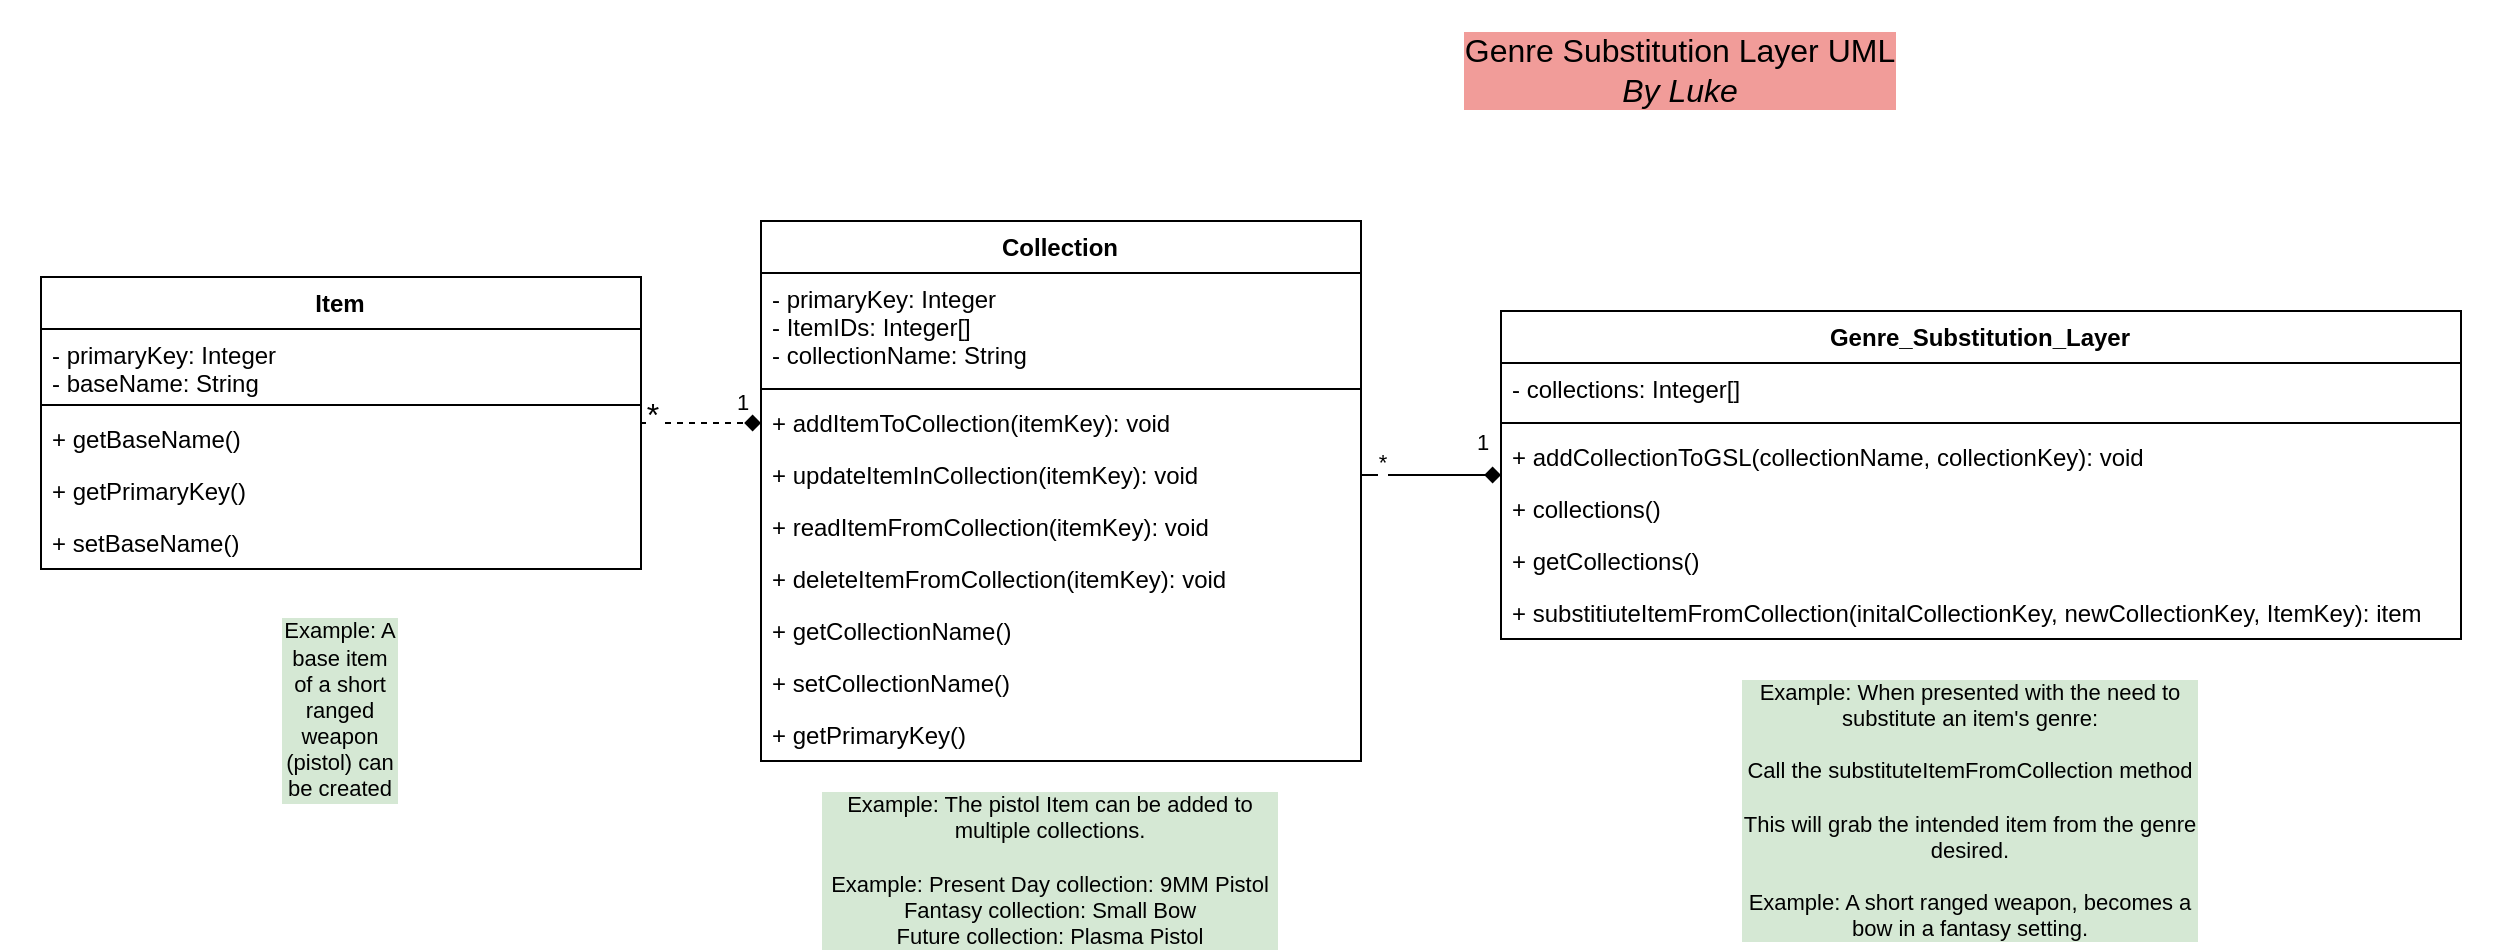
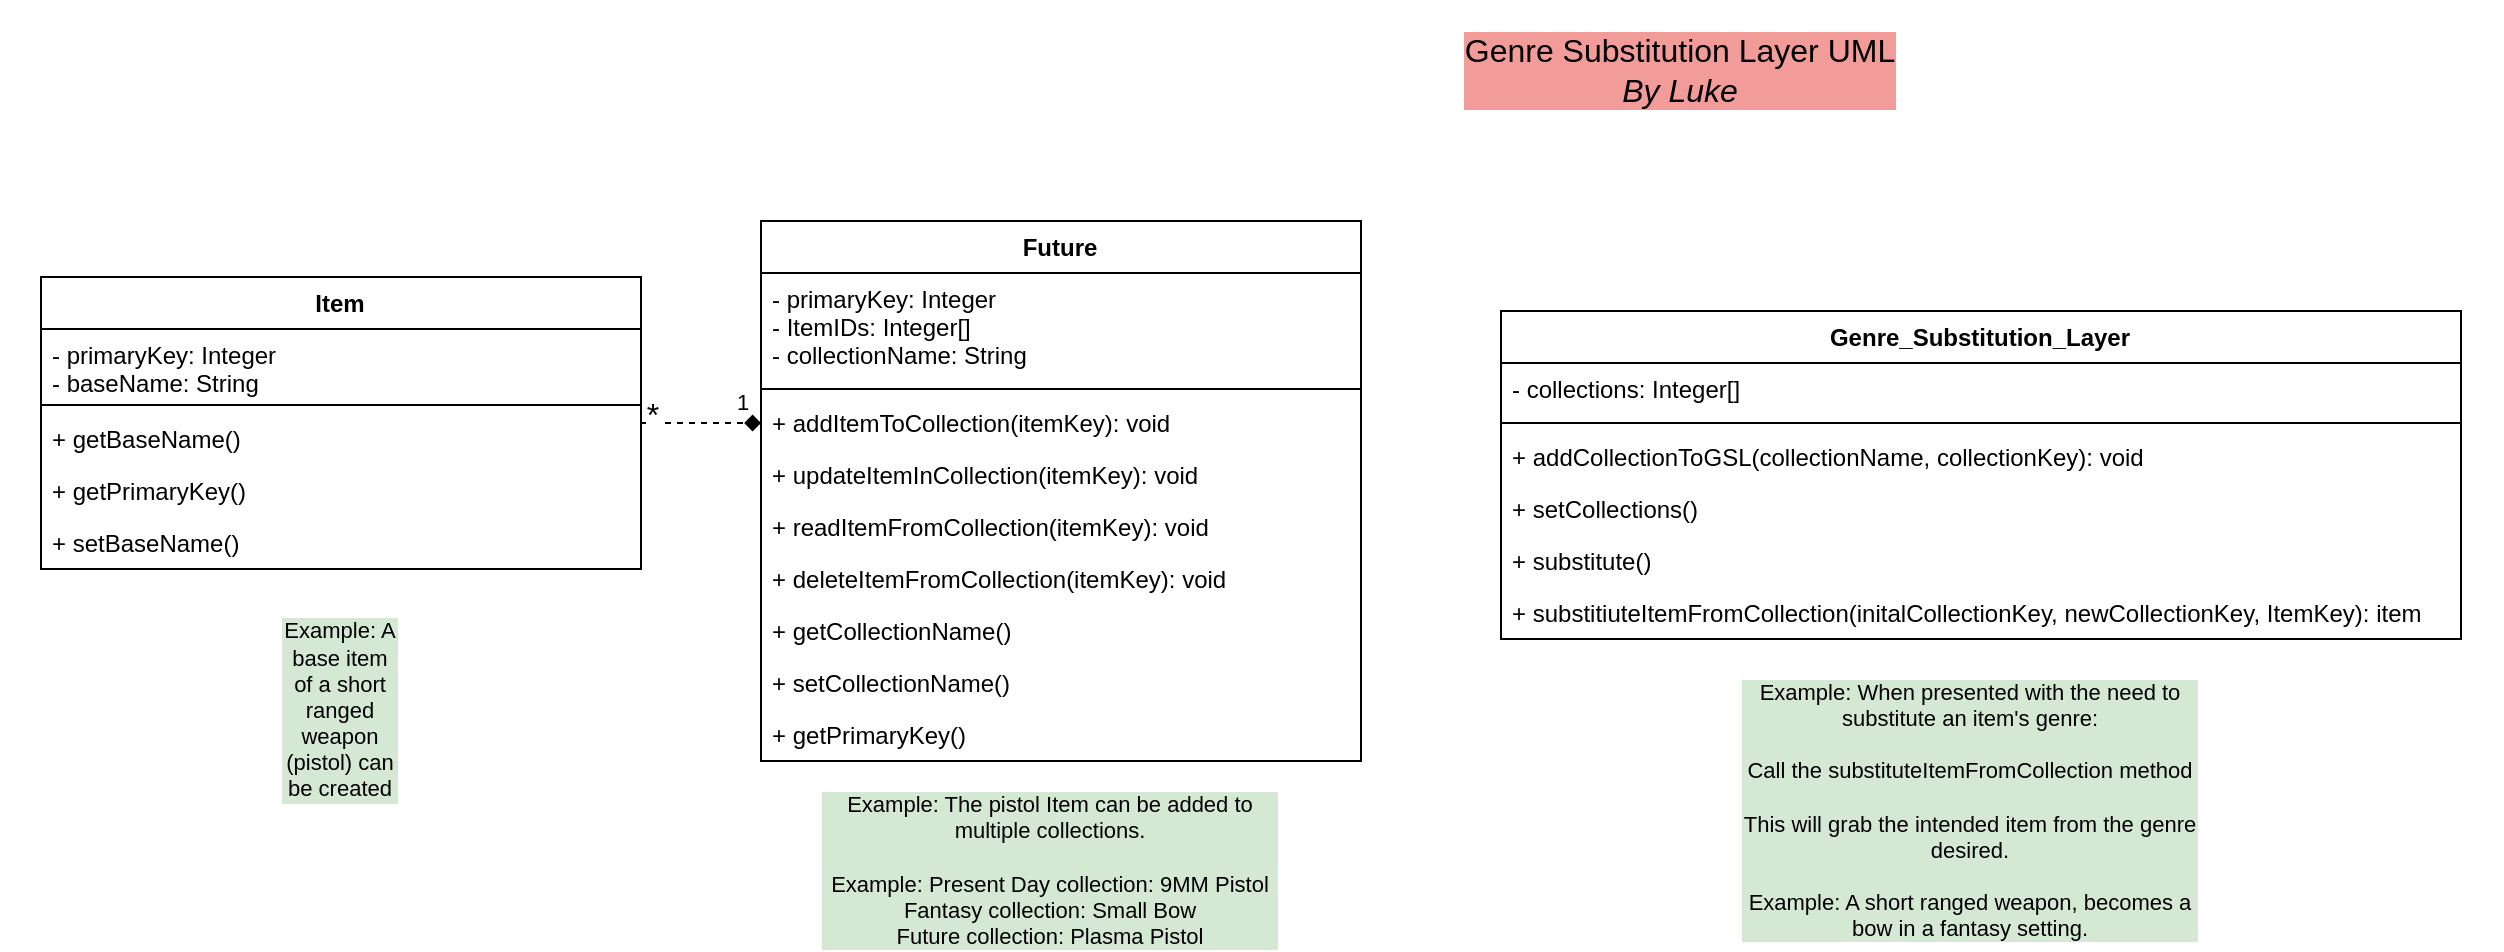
(1060, 248) -> (1060, 248)
(1424, 475) -> none
(1600, 510) -> (1620, 510)
(1620, 562) -> (1600, 562)
